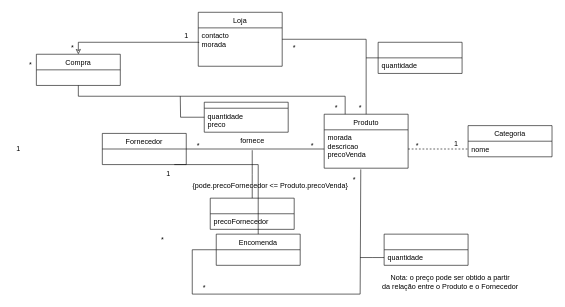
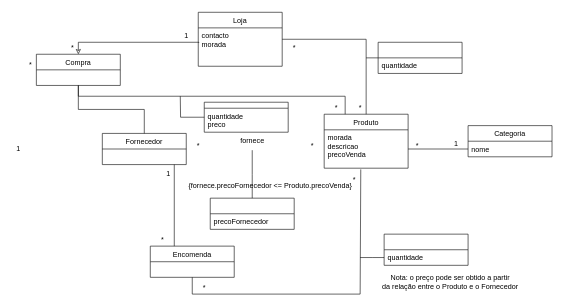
(256, 149) -> (116, 110)
(437, 149) -> (437, 149)
(271, 186) -> (271, 186)
(258, 250) -> (192, 262)
